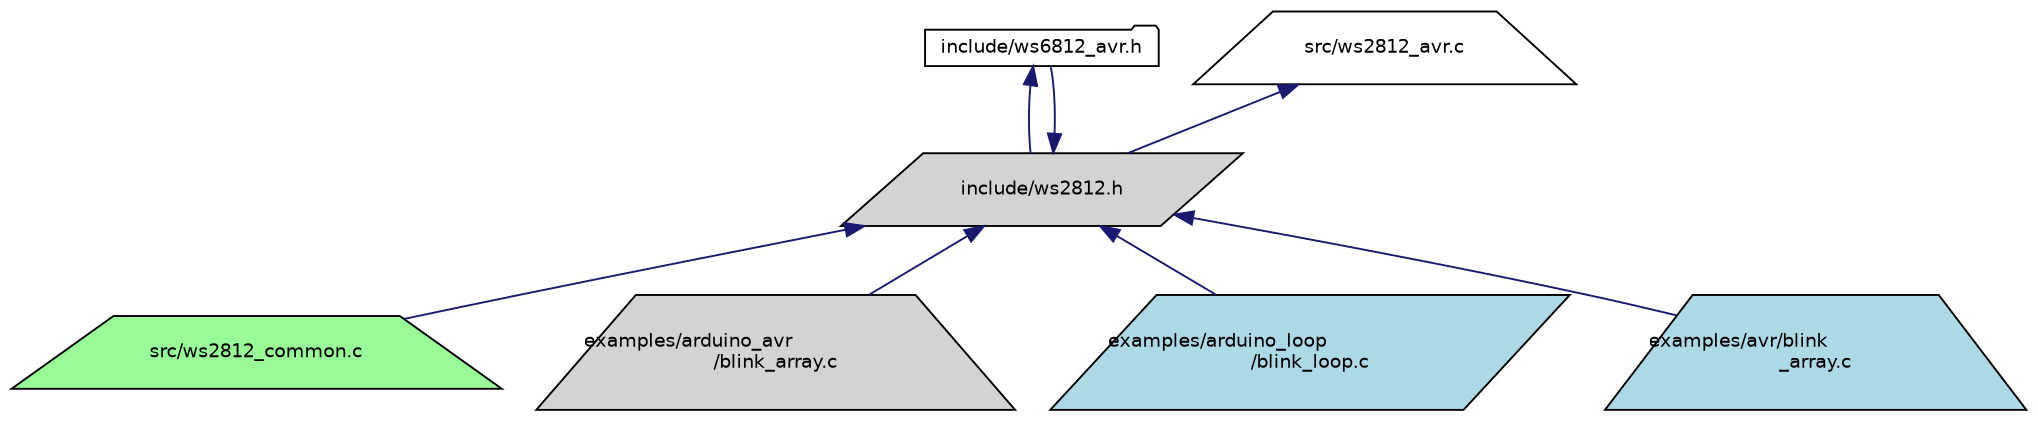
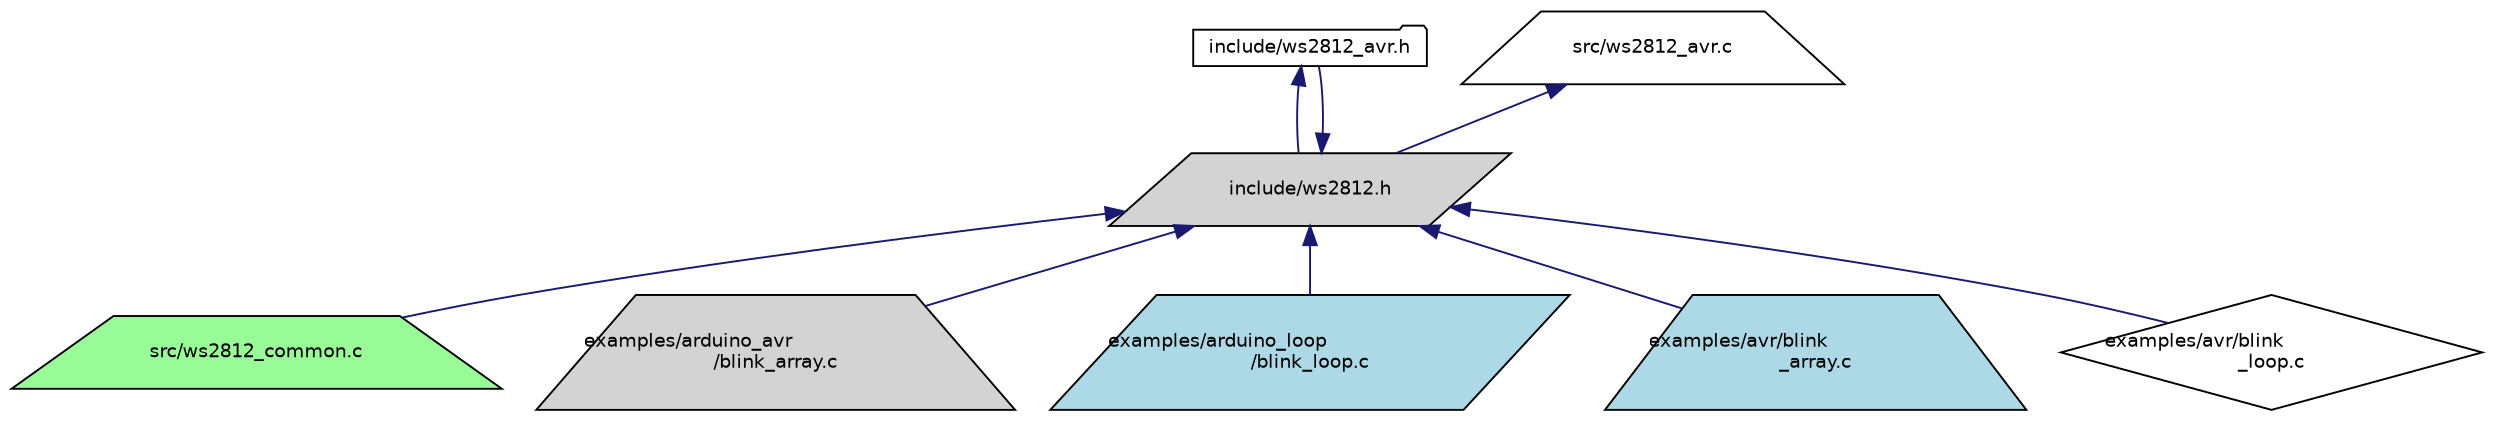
(1042, 48) -> (1310, 48)
none -> (2272, 352)
